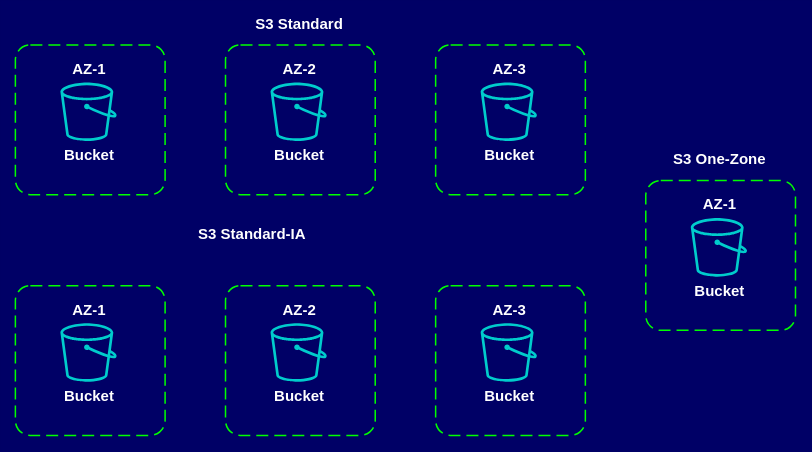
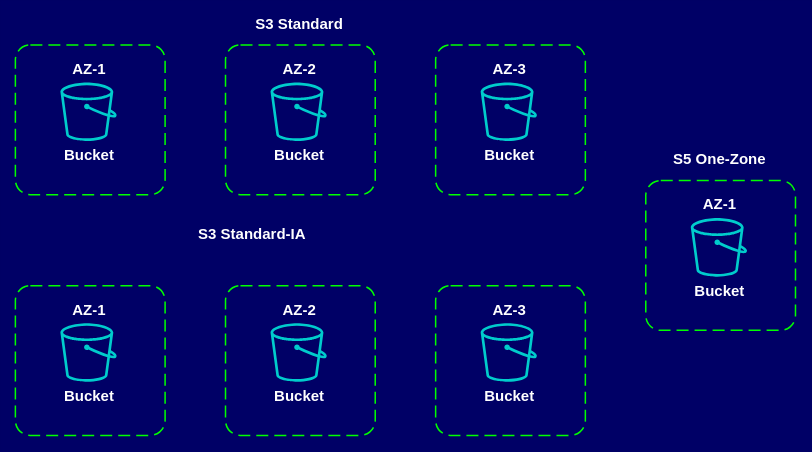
(719, 158) -> (719, 158)
